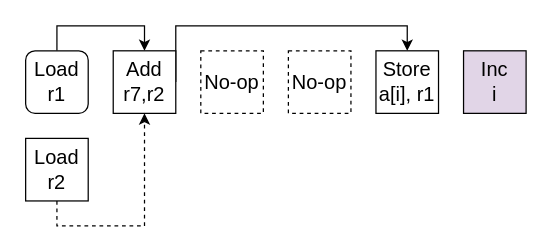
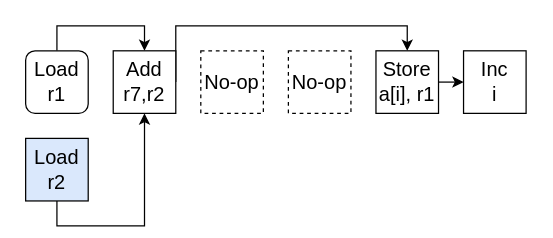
none -> (446, 82)
(494, 82) -> (494, 82)
(57, 169) -> (57, 169)
(141, 226) -> (141, 226)
